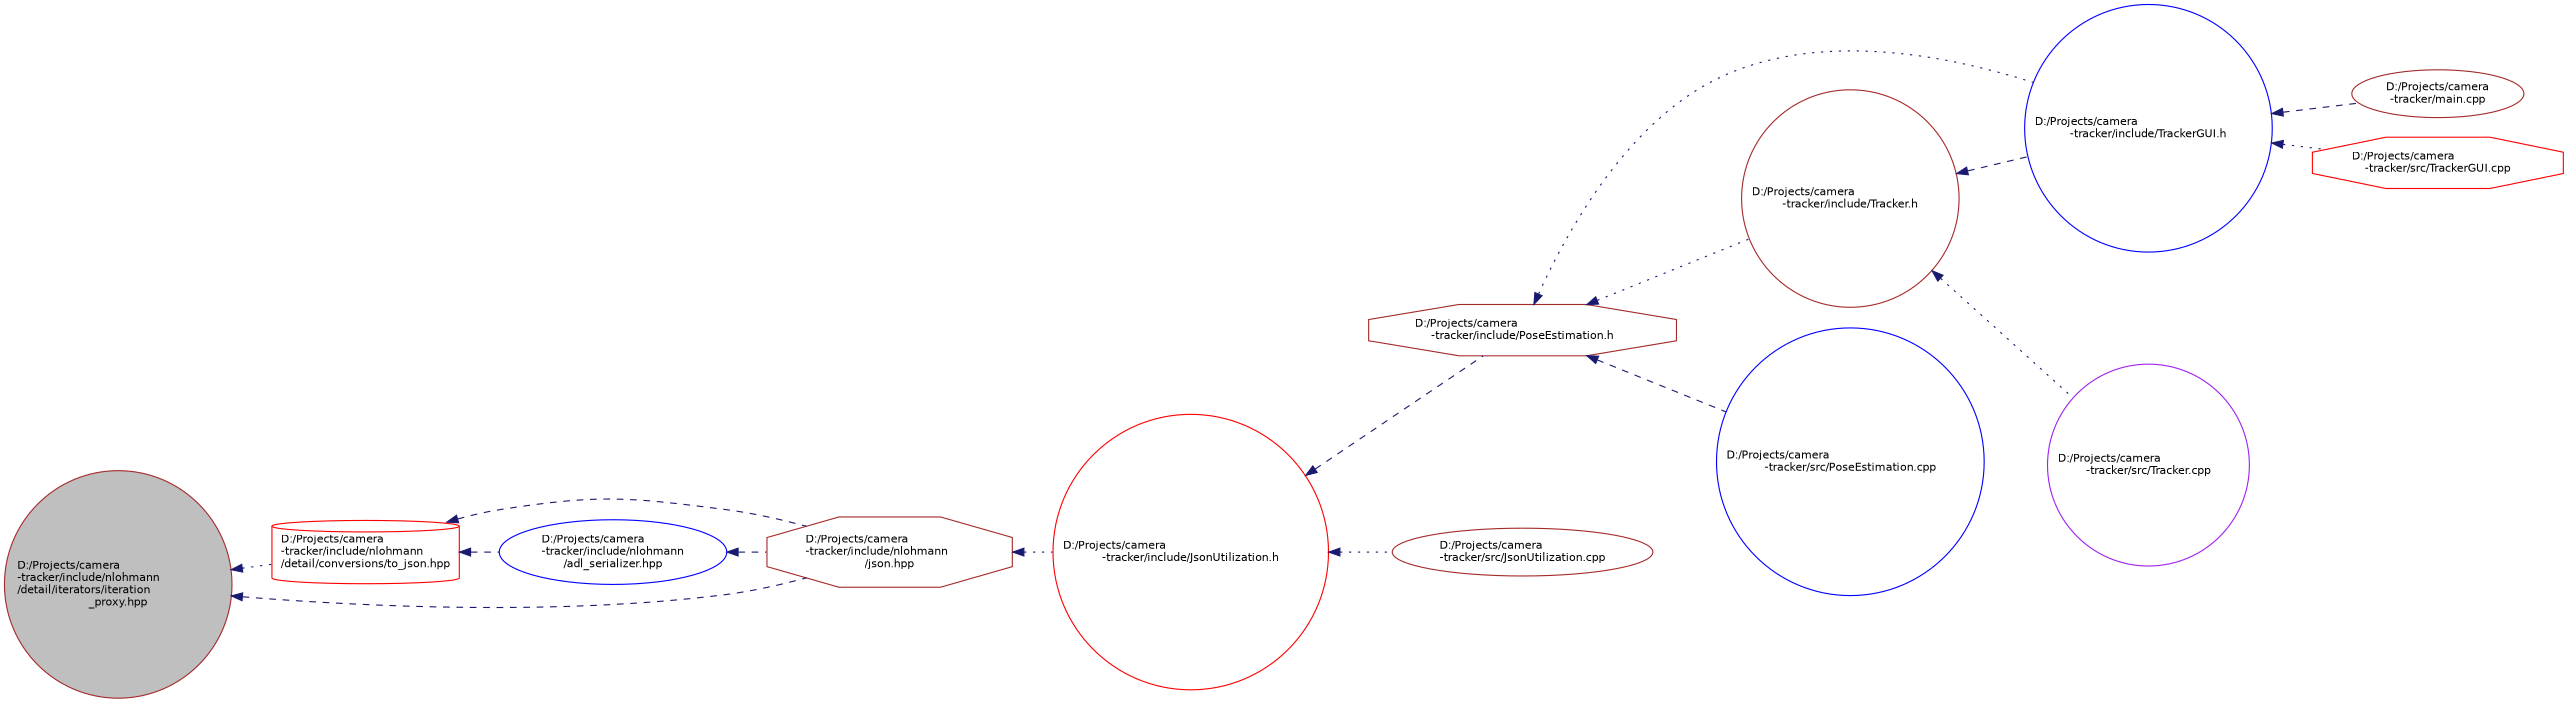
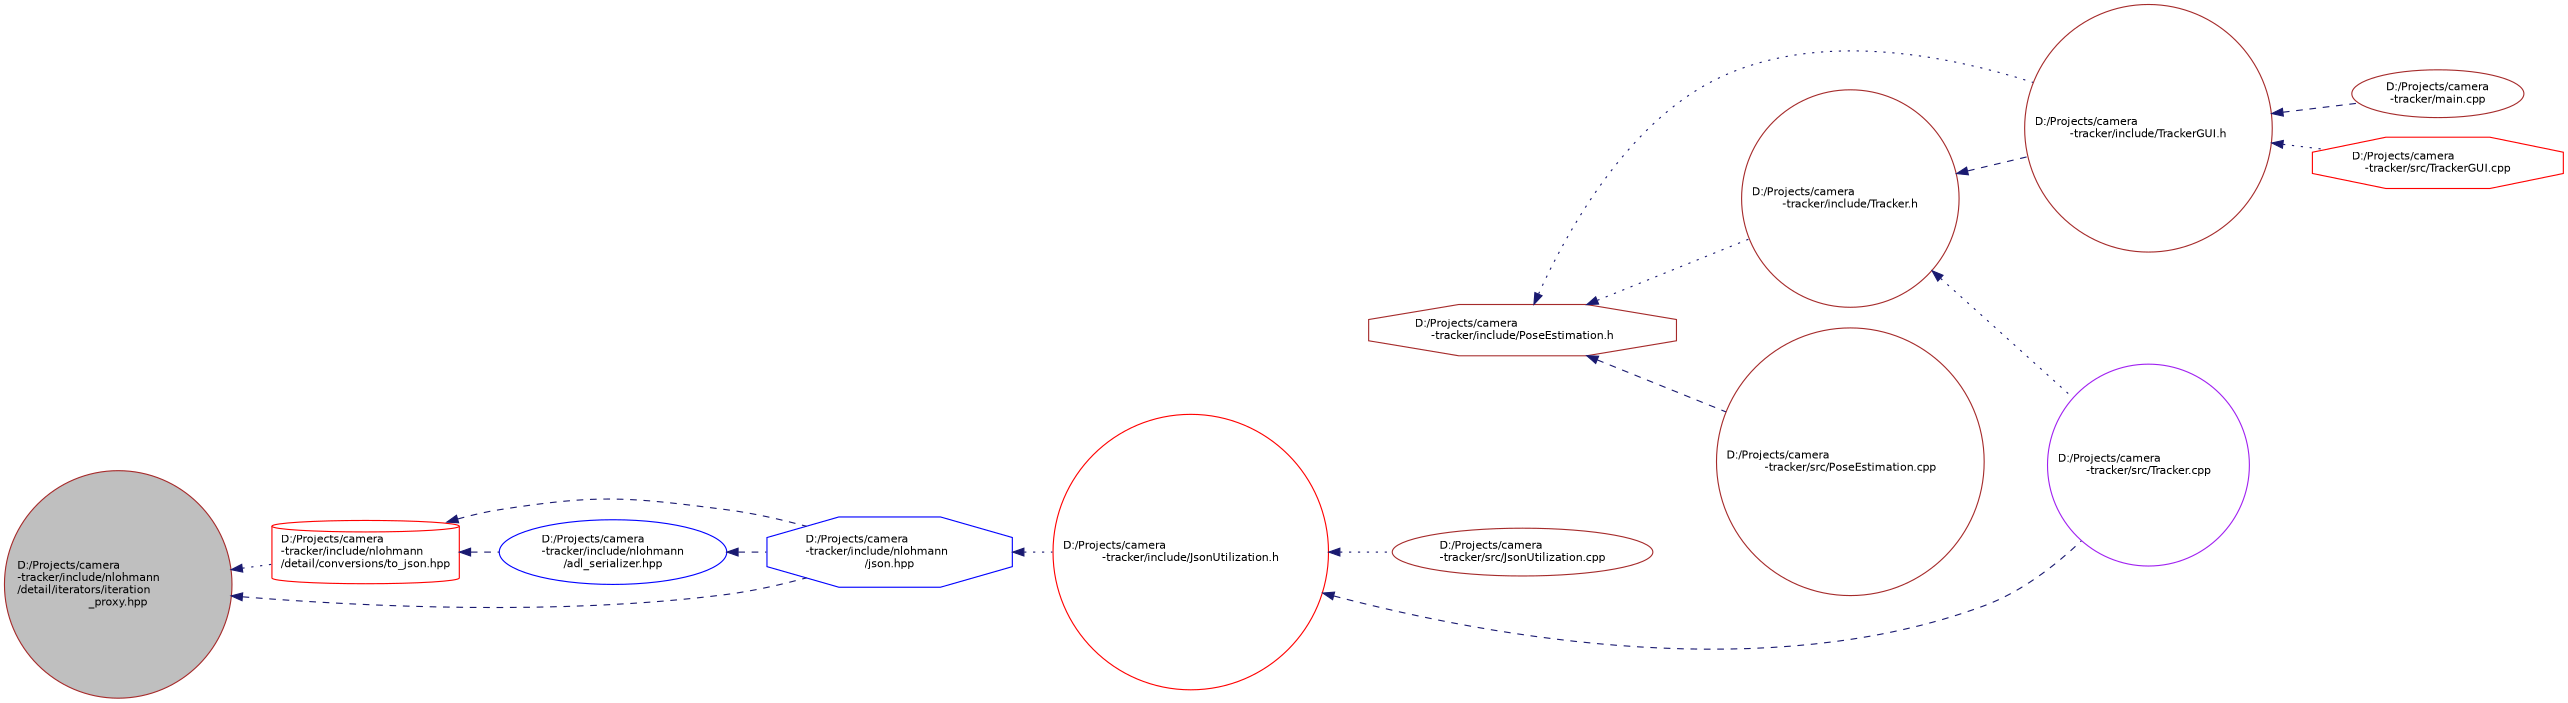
(2148, 128) -> (2148, 128)
(1399, 412) -> (1718, 649)
(1850, 462) -> (1850, 462)
(890, 552) -> (890, 552)
